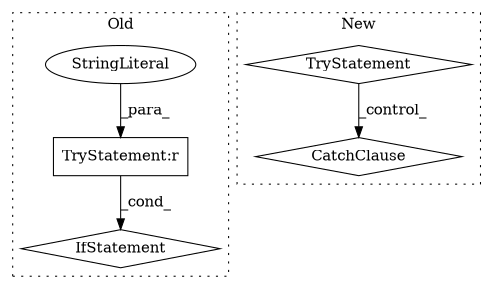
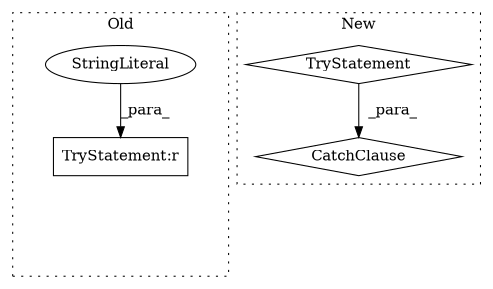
(393, 111) -> (393, 111)
(121, 249) -> none
